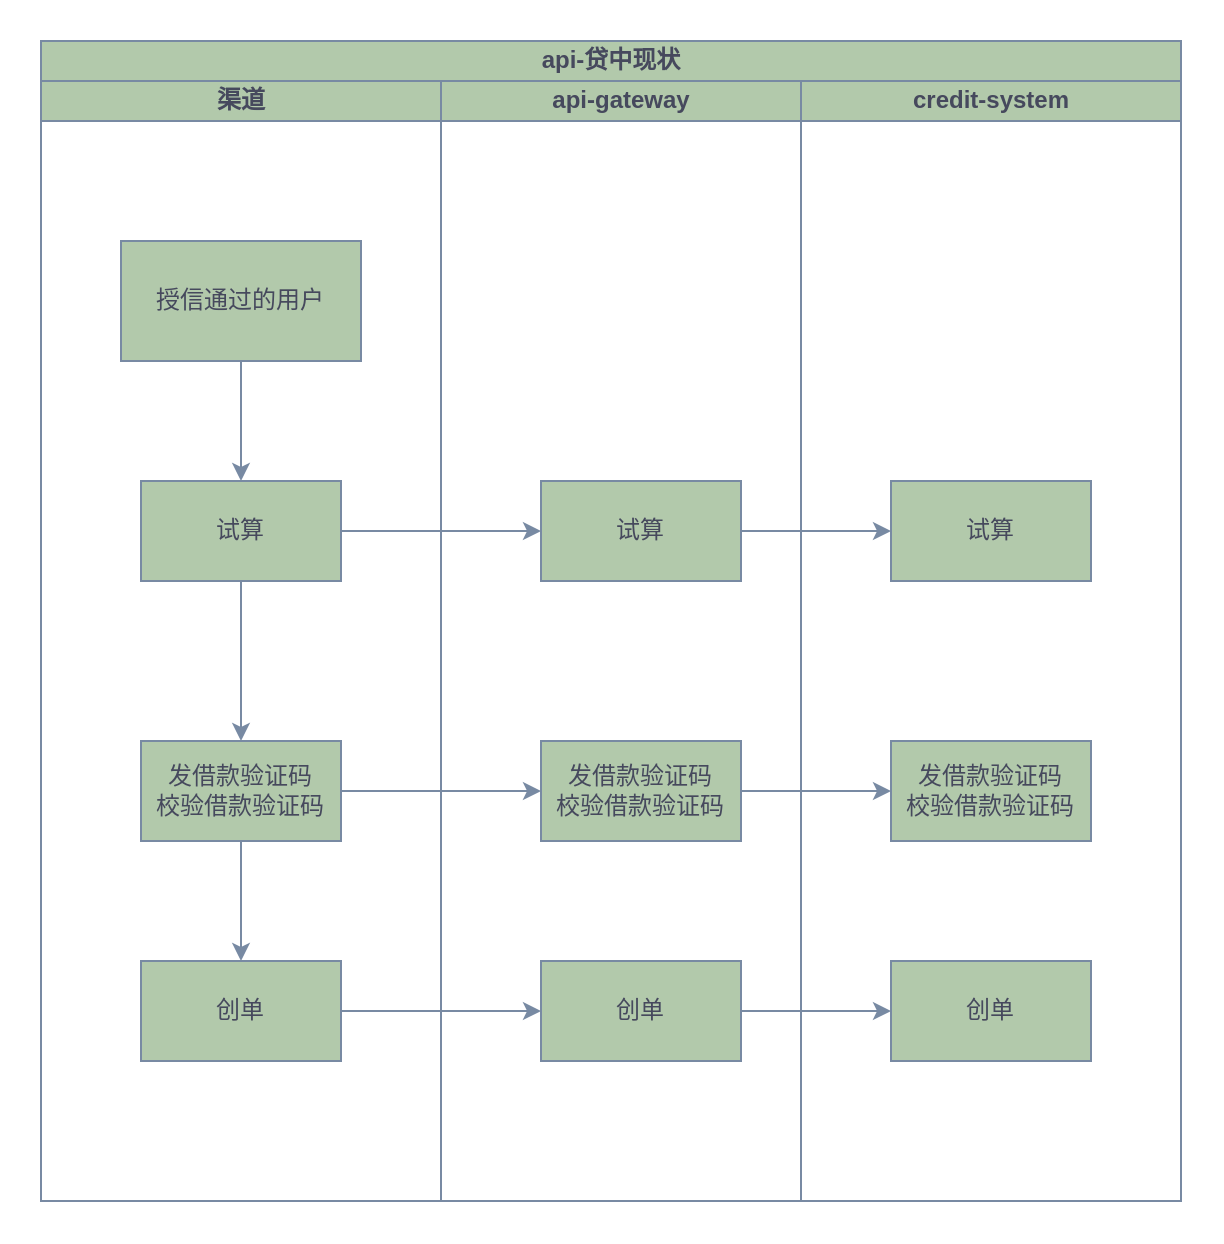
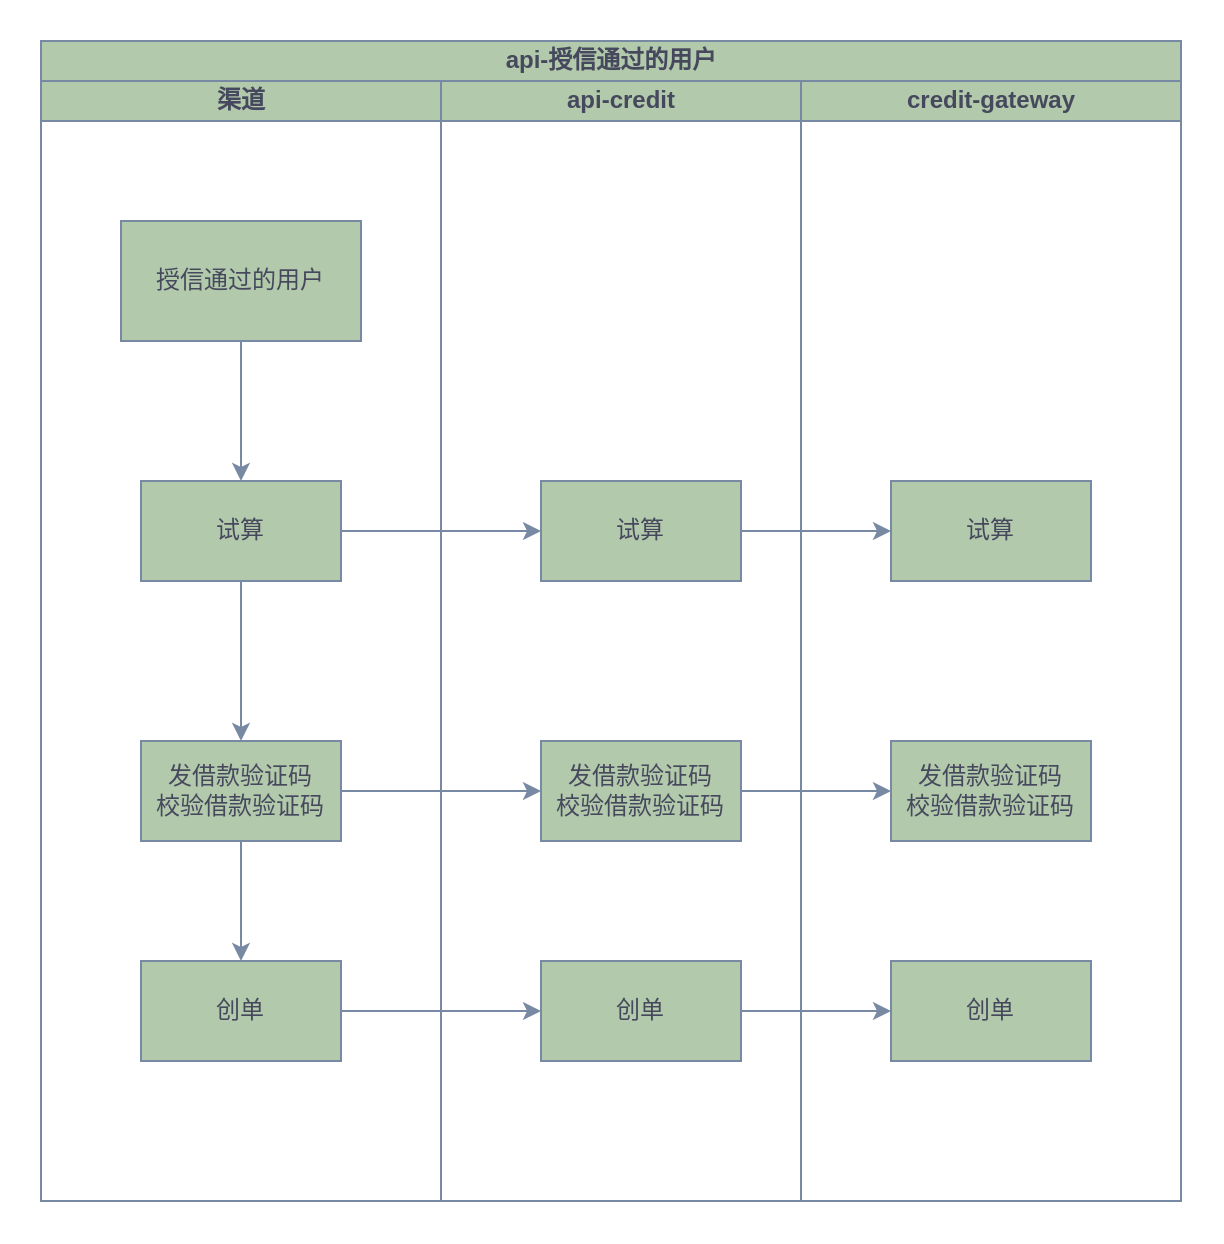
(612, 61) -> (612, 61)
(622, 101) -> (622, 101)
(992, 101) -> (992, 101)
(241, 301) -> (241, 281)
